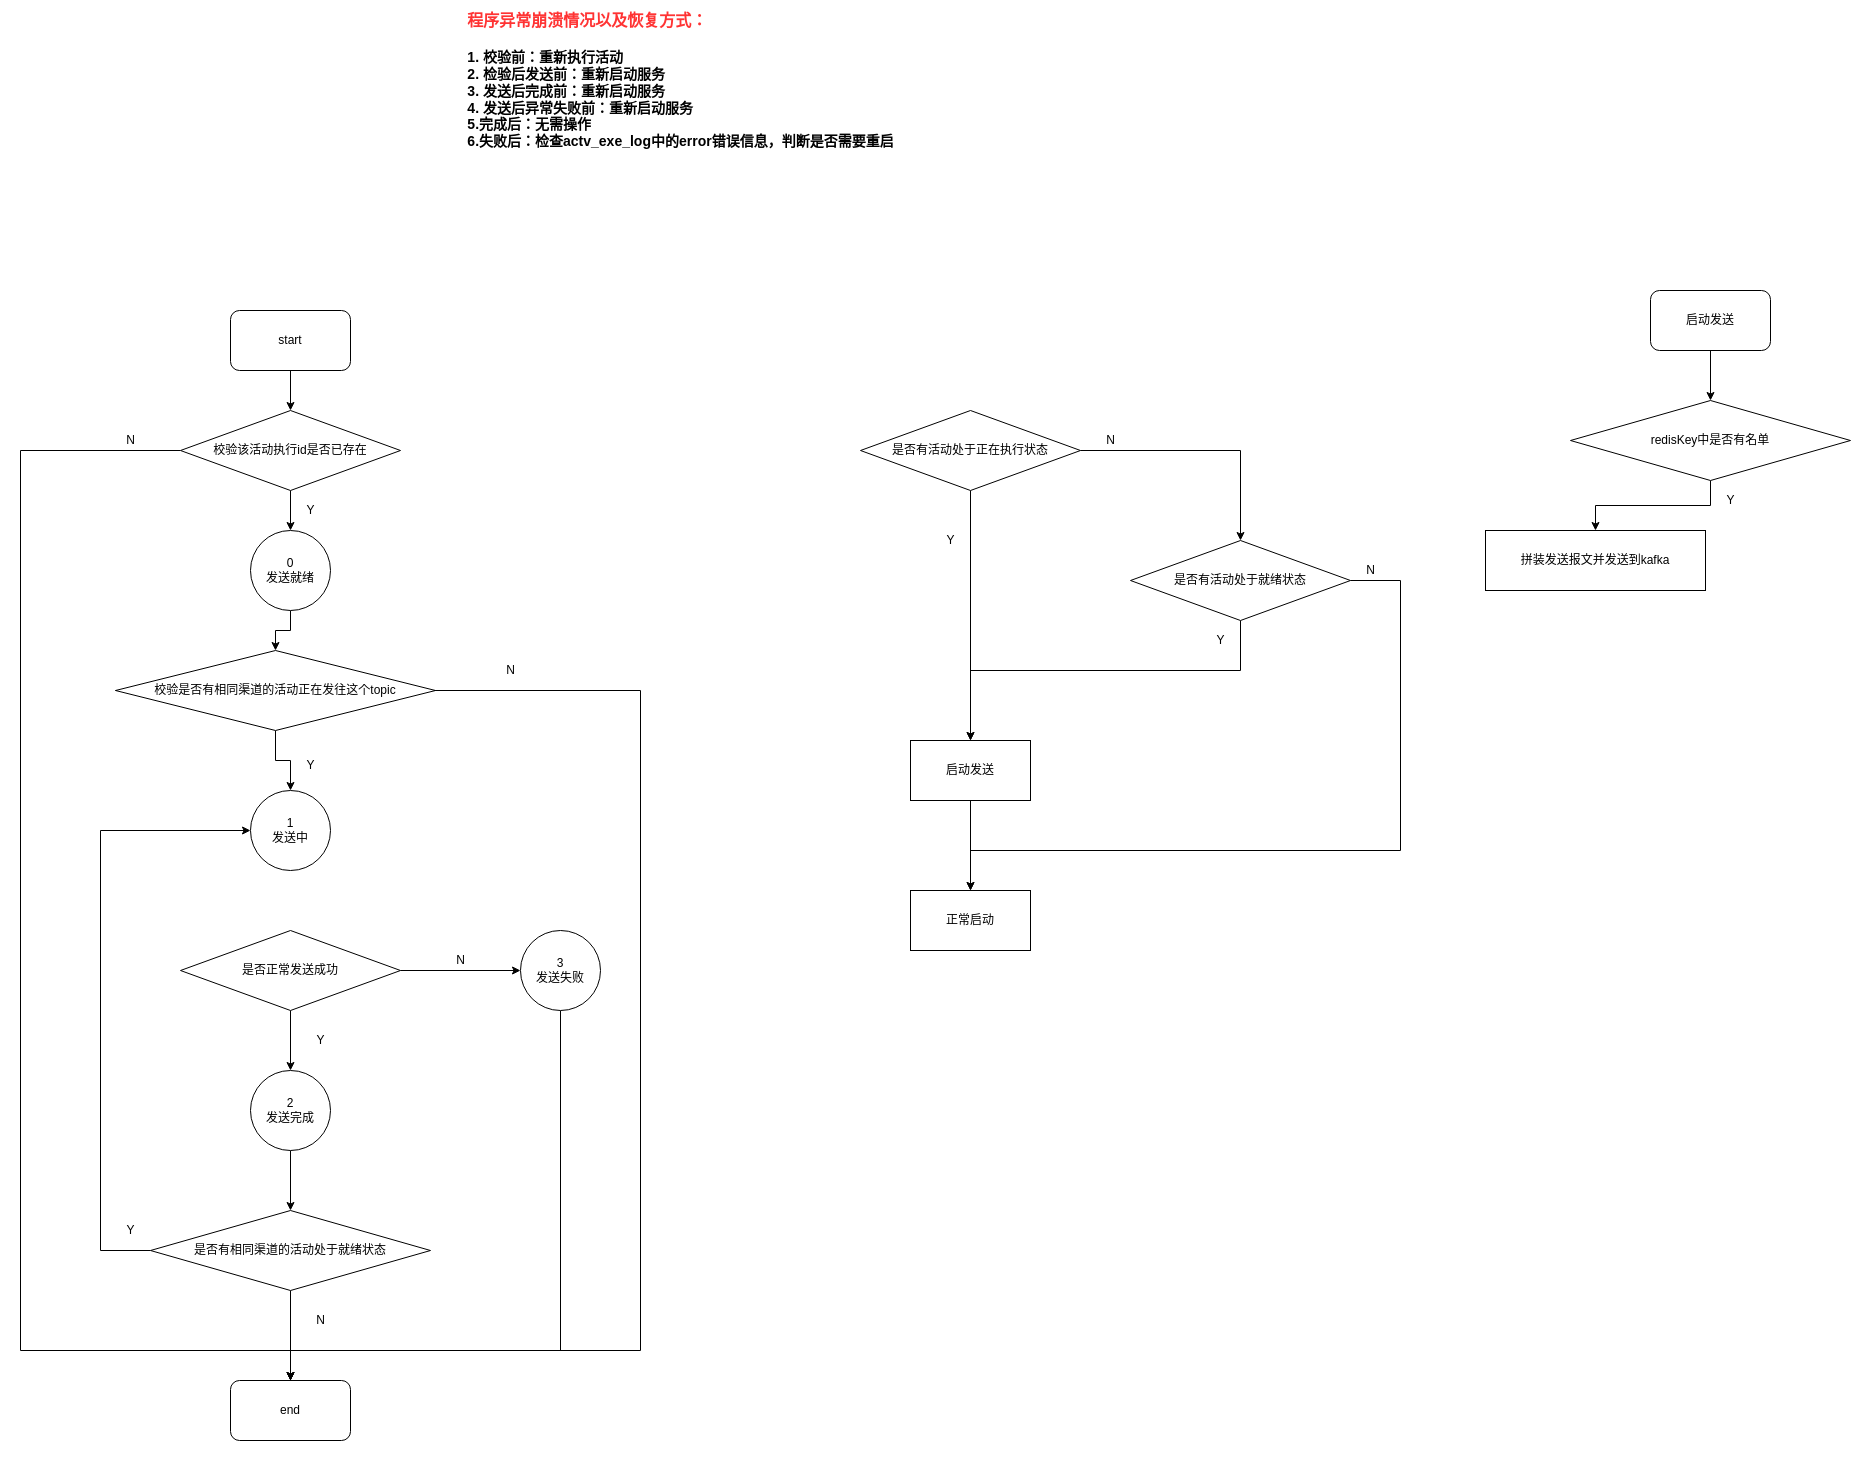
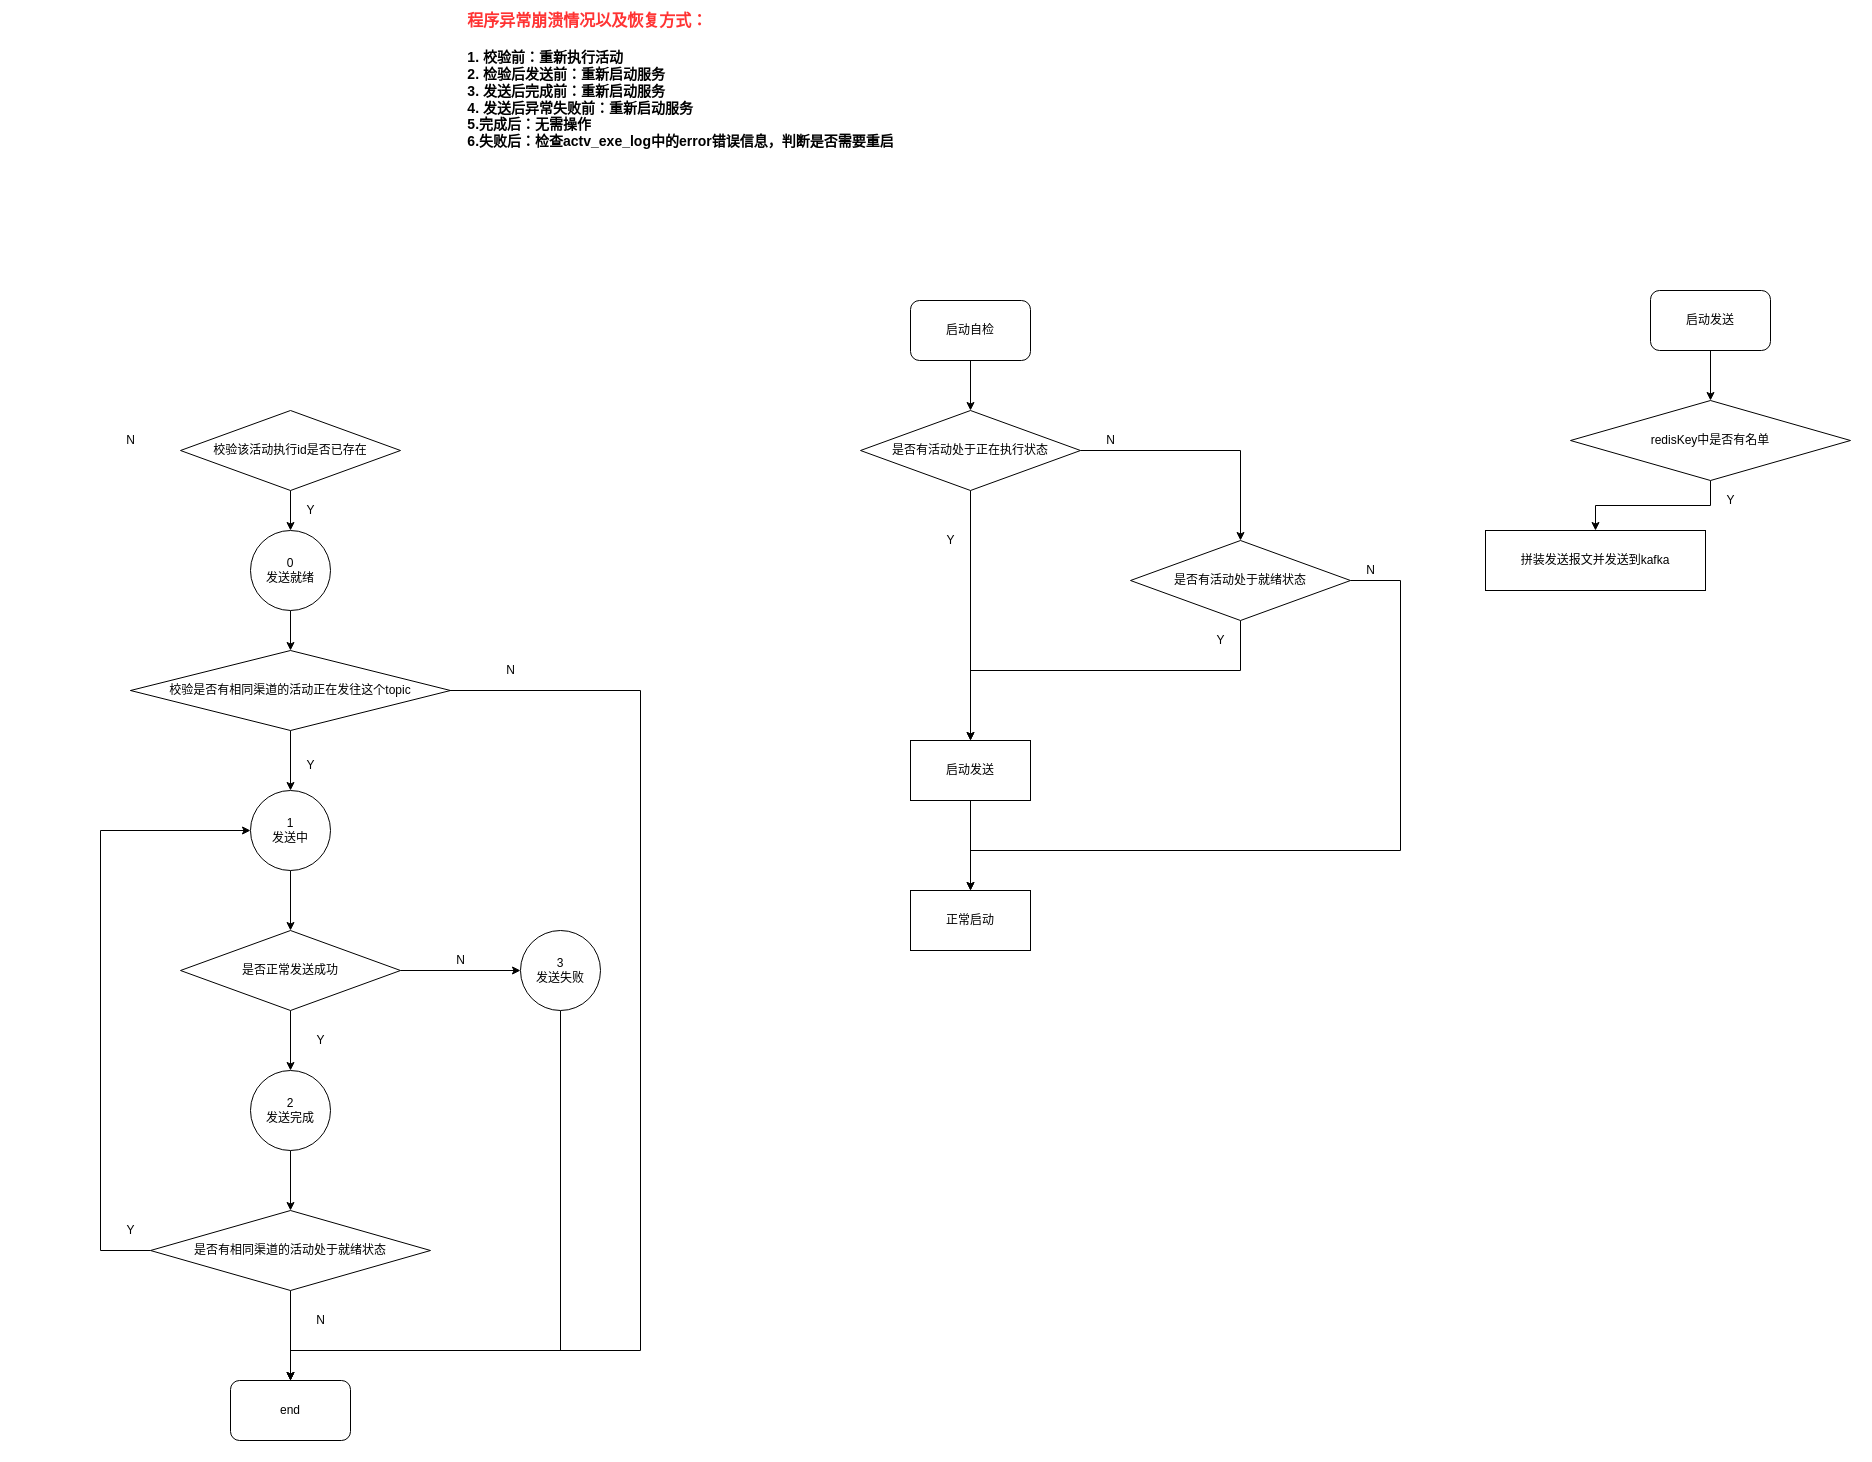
none -> (971, 331)
(291, 341) -> none
none -> (971, 382)
(291, 387) -> none
(276, 691) -> (291, 691)
none -> (291, 897)
(21, 955) -> none
